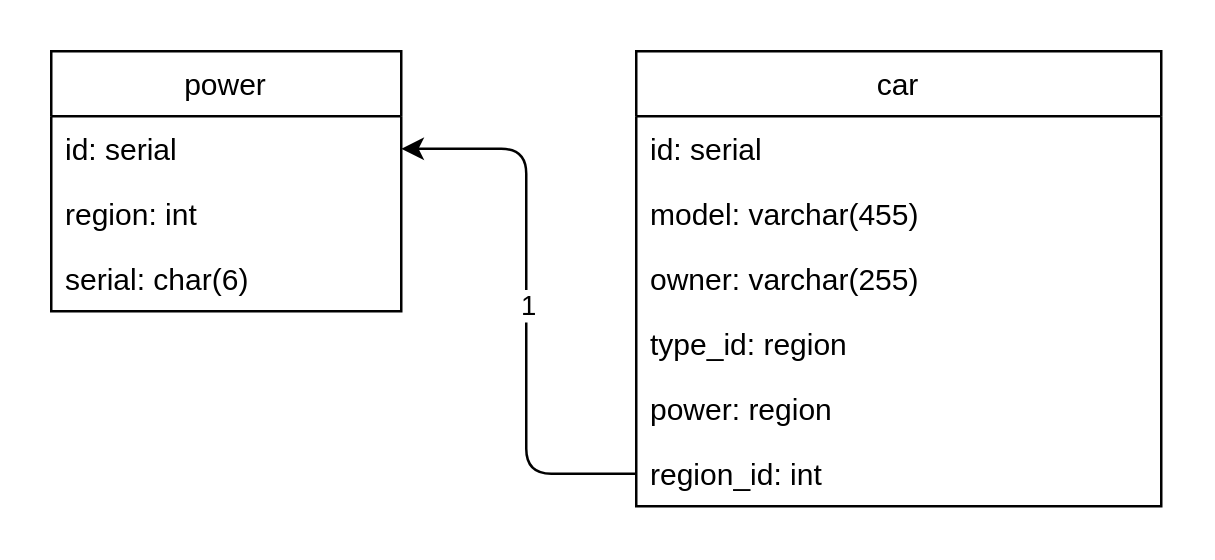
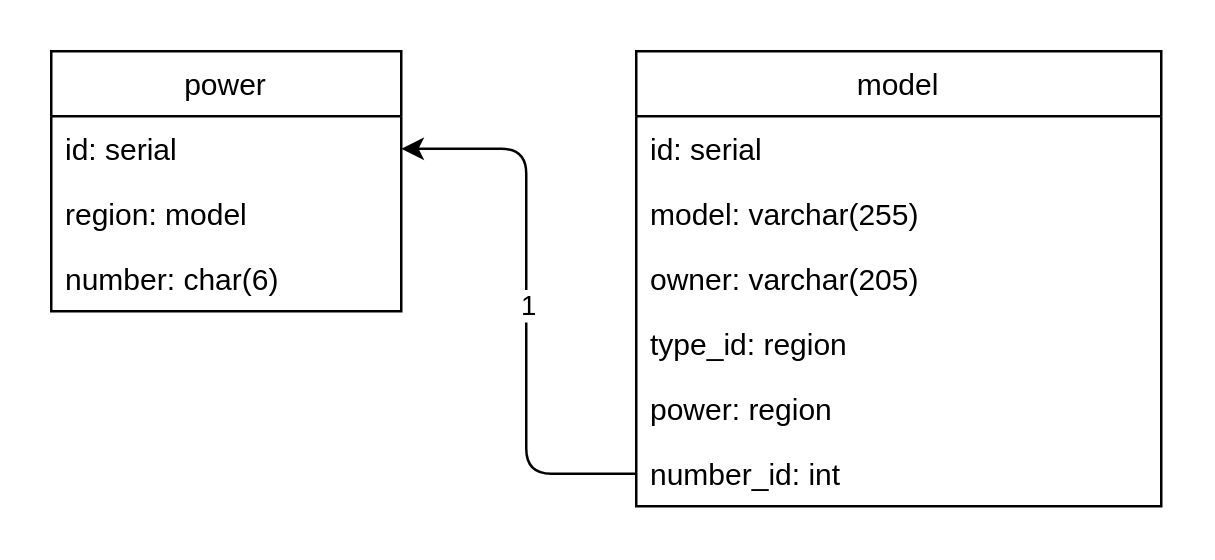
(898, 85) -> (898, 85)
(142, 215) -> (159, 215)
(798, 215) -> (798, 215)
(175, 280) -> (183, 280)
(802, 280) -> (802, 280)
(748, 475) -> (752, 475)
